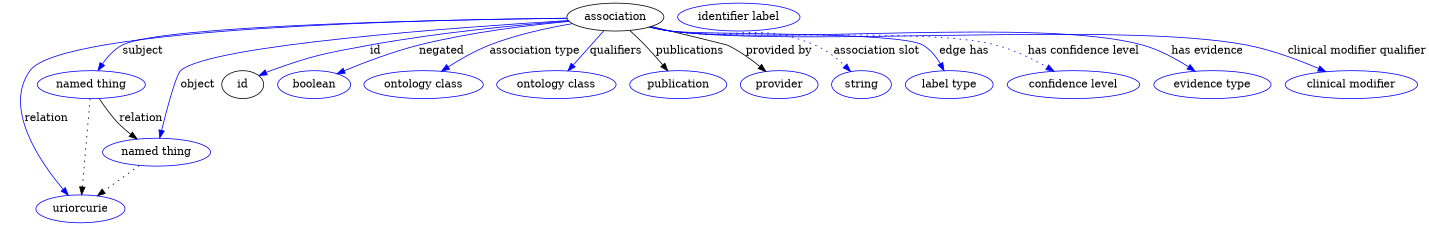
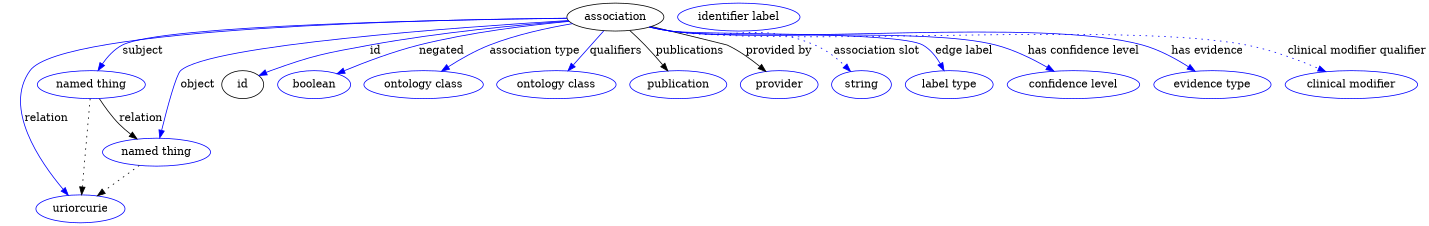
(851, 35) -> (851, 35)
(1121, 35) -> (1121, 35)
(964, 51) -> (964, 51)
